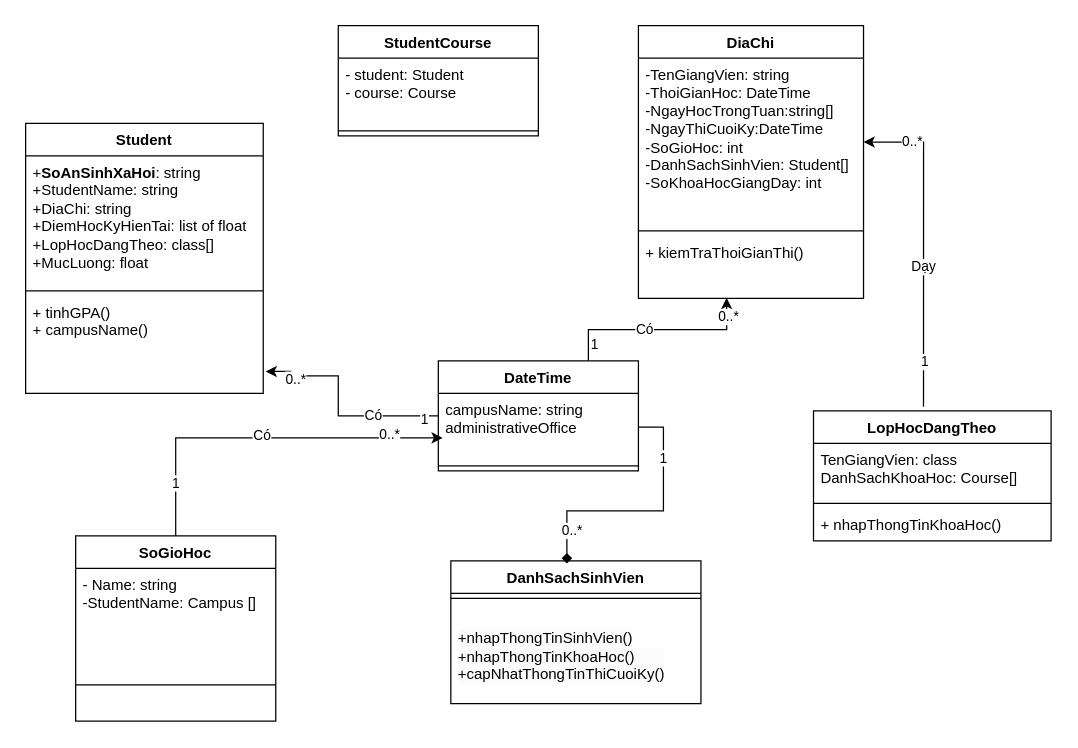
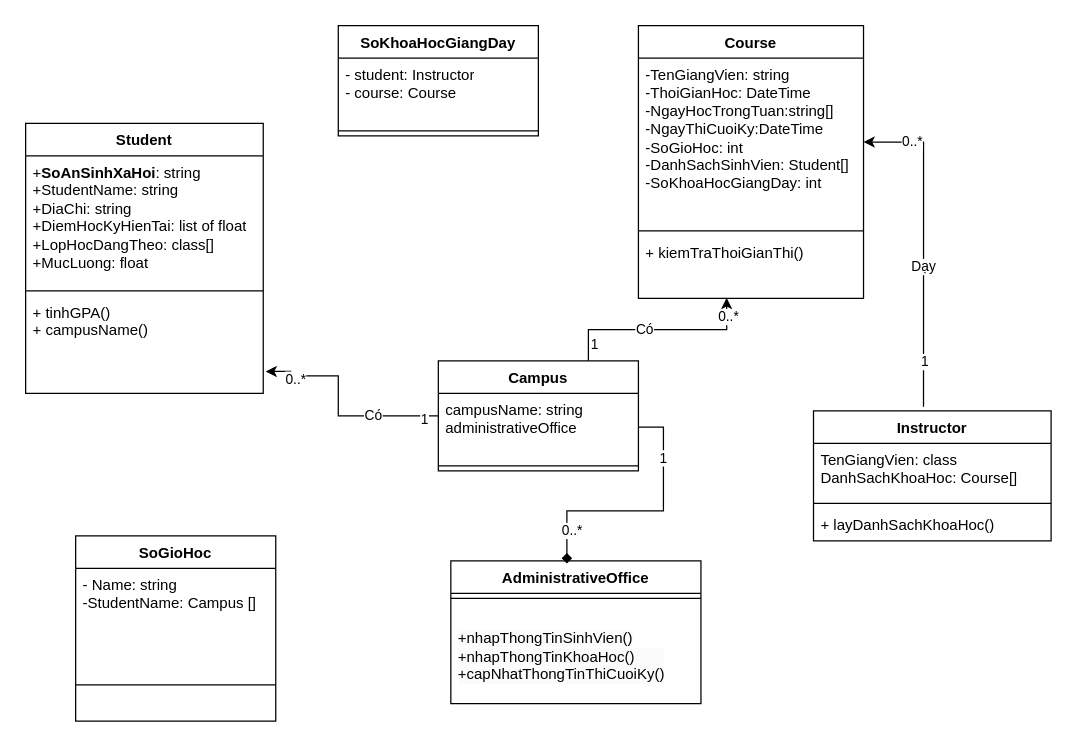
(438, 43) -> (438, 43)
(751, 43) -> (751, 43)
(415, 85) -> (428, 85)
(538, 378) -> (538, 378)
(932, 428) -> (932, 428)
(256, 438) -> none
(913, 526) -> (909, 526)
(576, 578) -> (576, 578)
